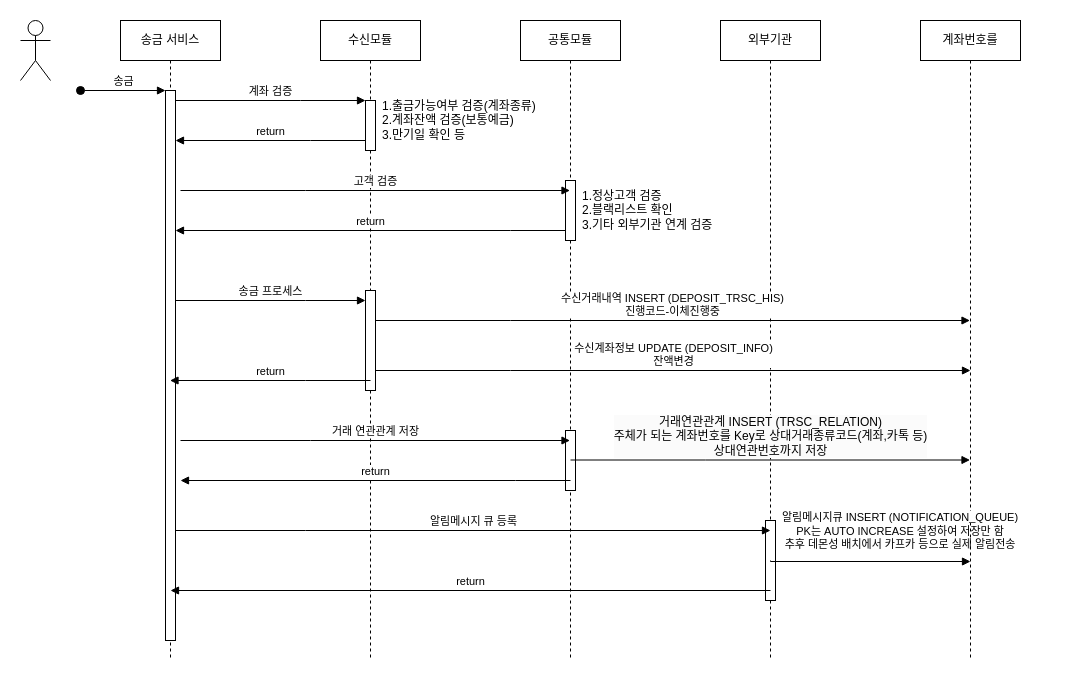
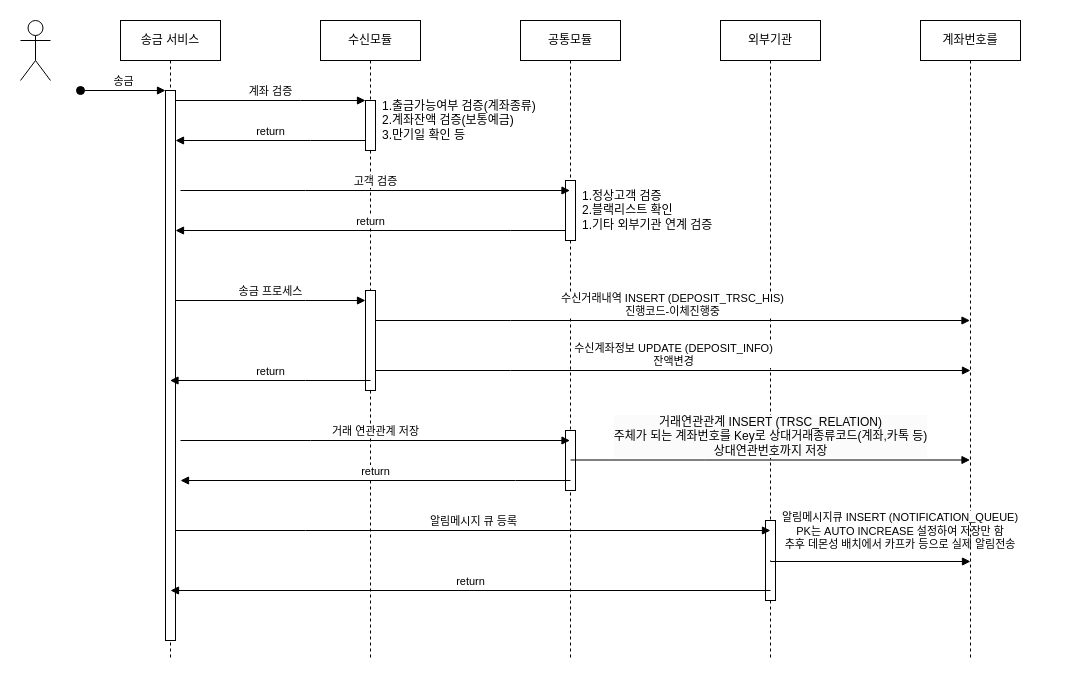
(653, 211) -> (653, 211)
